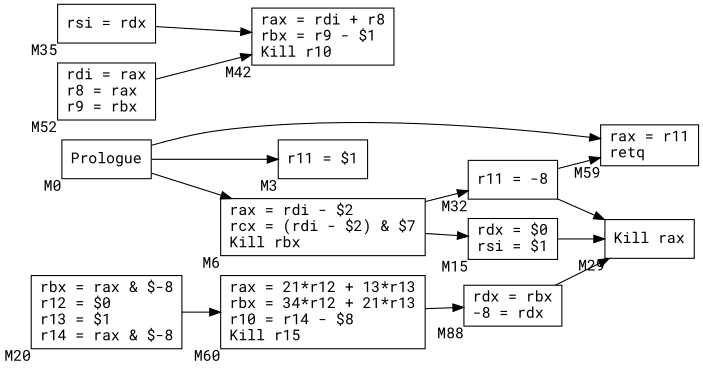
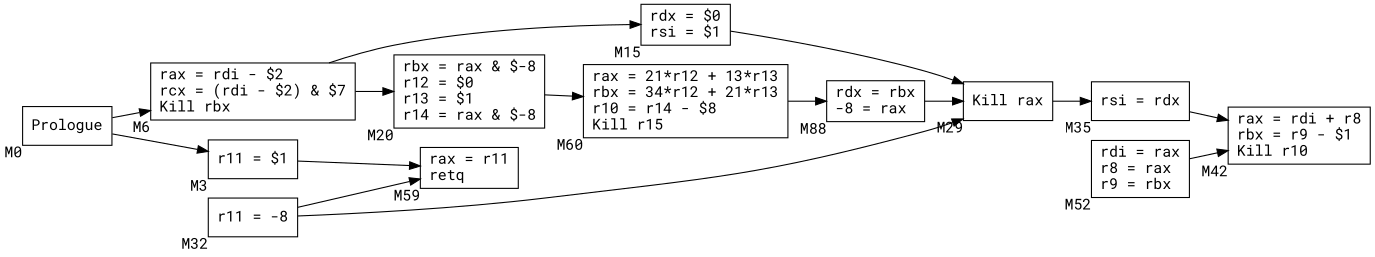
none -> (1066, 101)
(370, 123) -> (354, 163)
(441, 198) -> (369, 91)
(513, 306) -> (876, 101)
